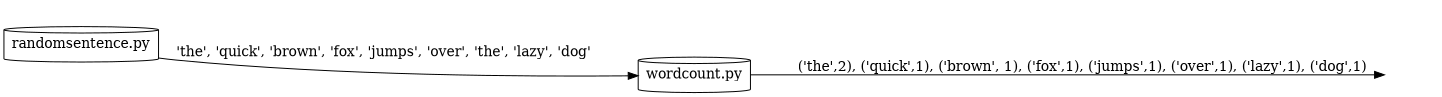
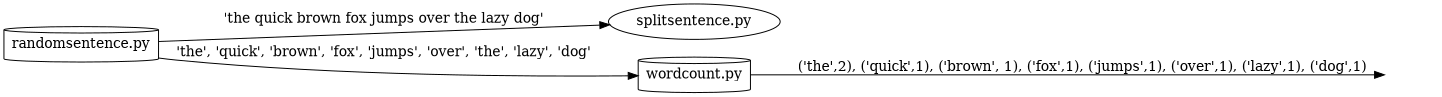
none -> (694, 22)
